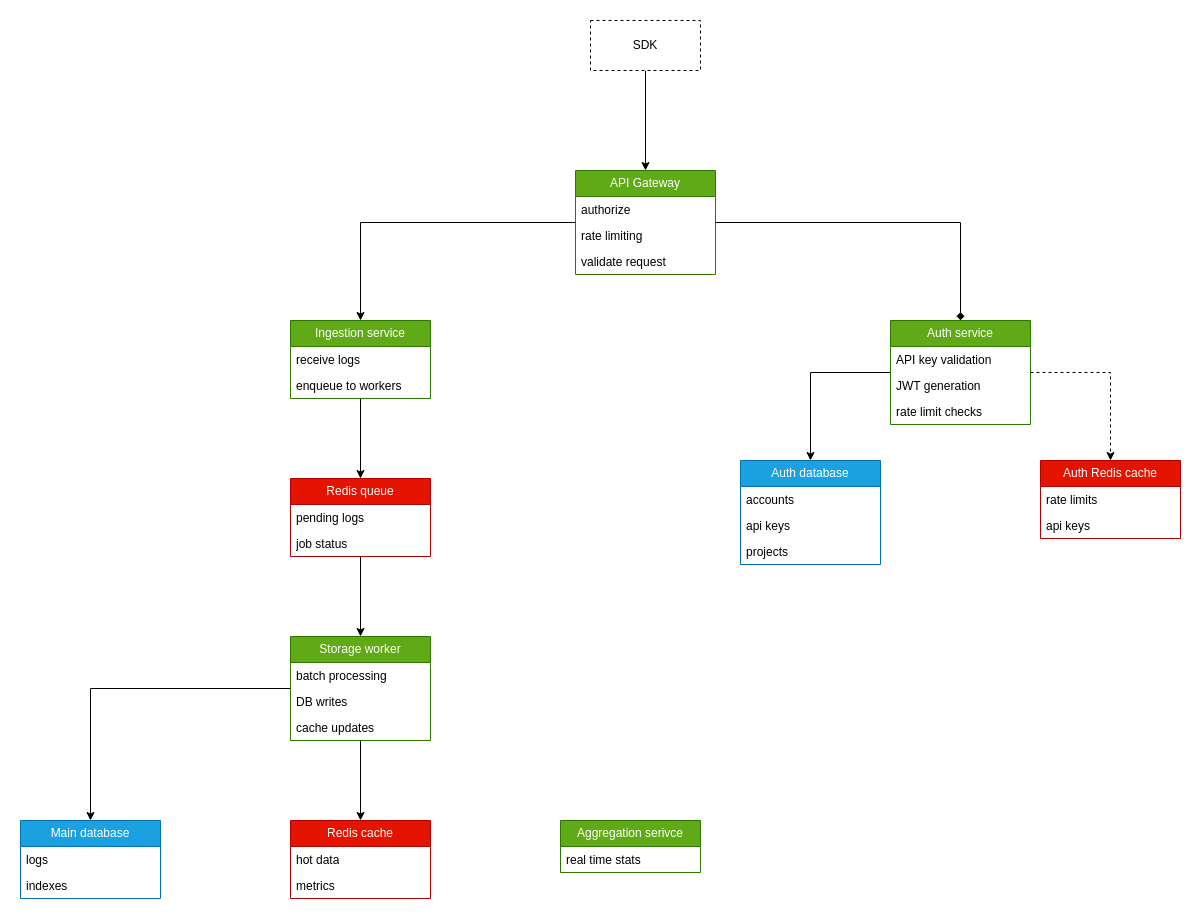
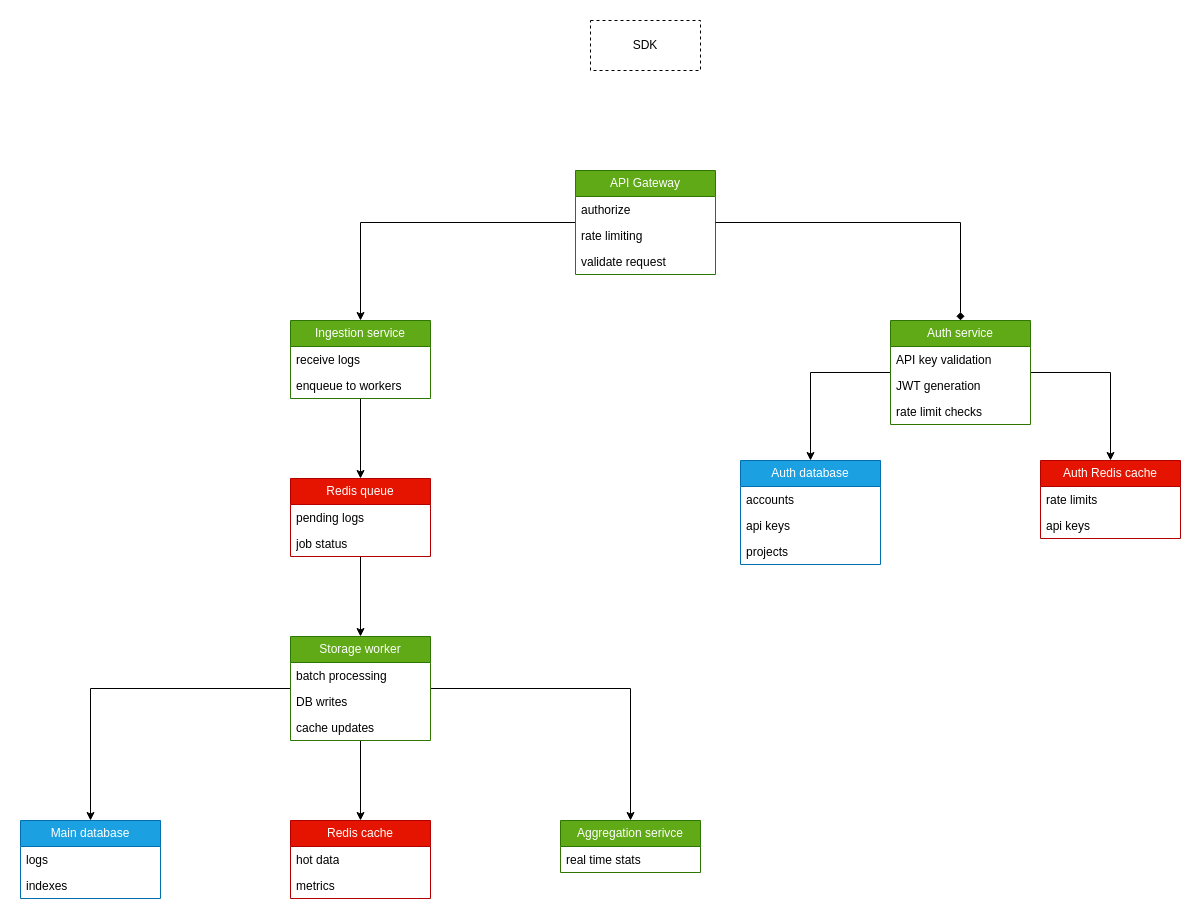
(646, 117) -> none
(1111, 374) -> (1111, 374)
none -> (594, 689)
